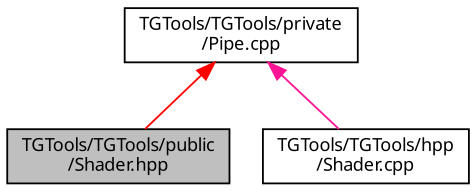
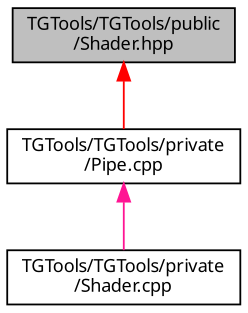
(173, 102) -> (124, 105)
(366, 156) -> (124, 277)
